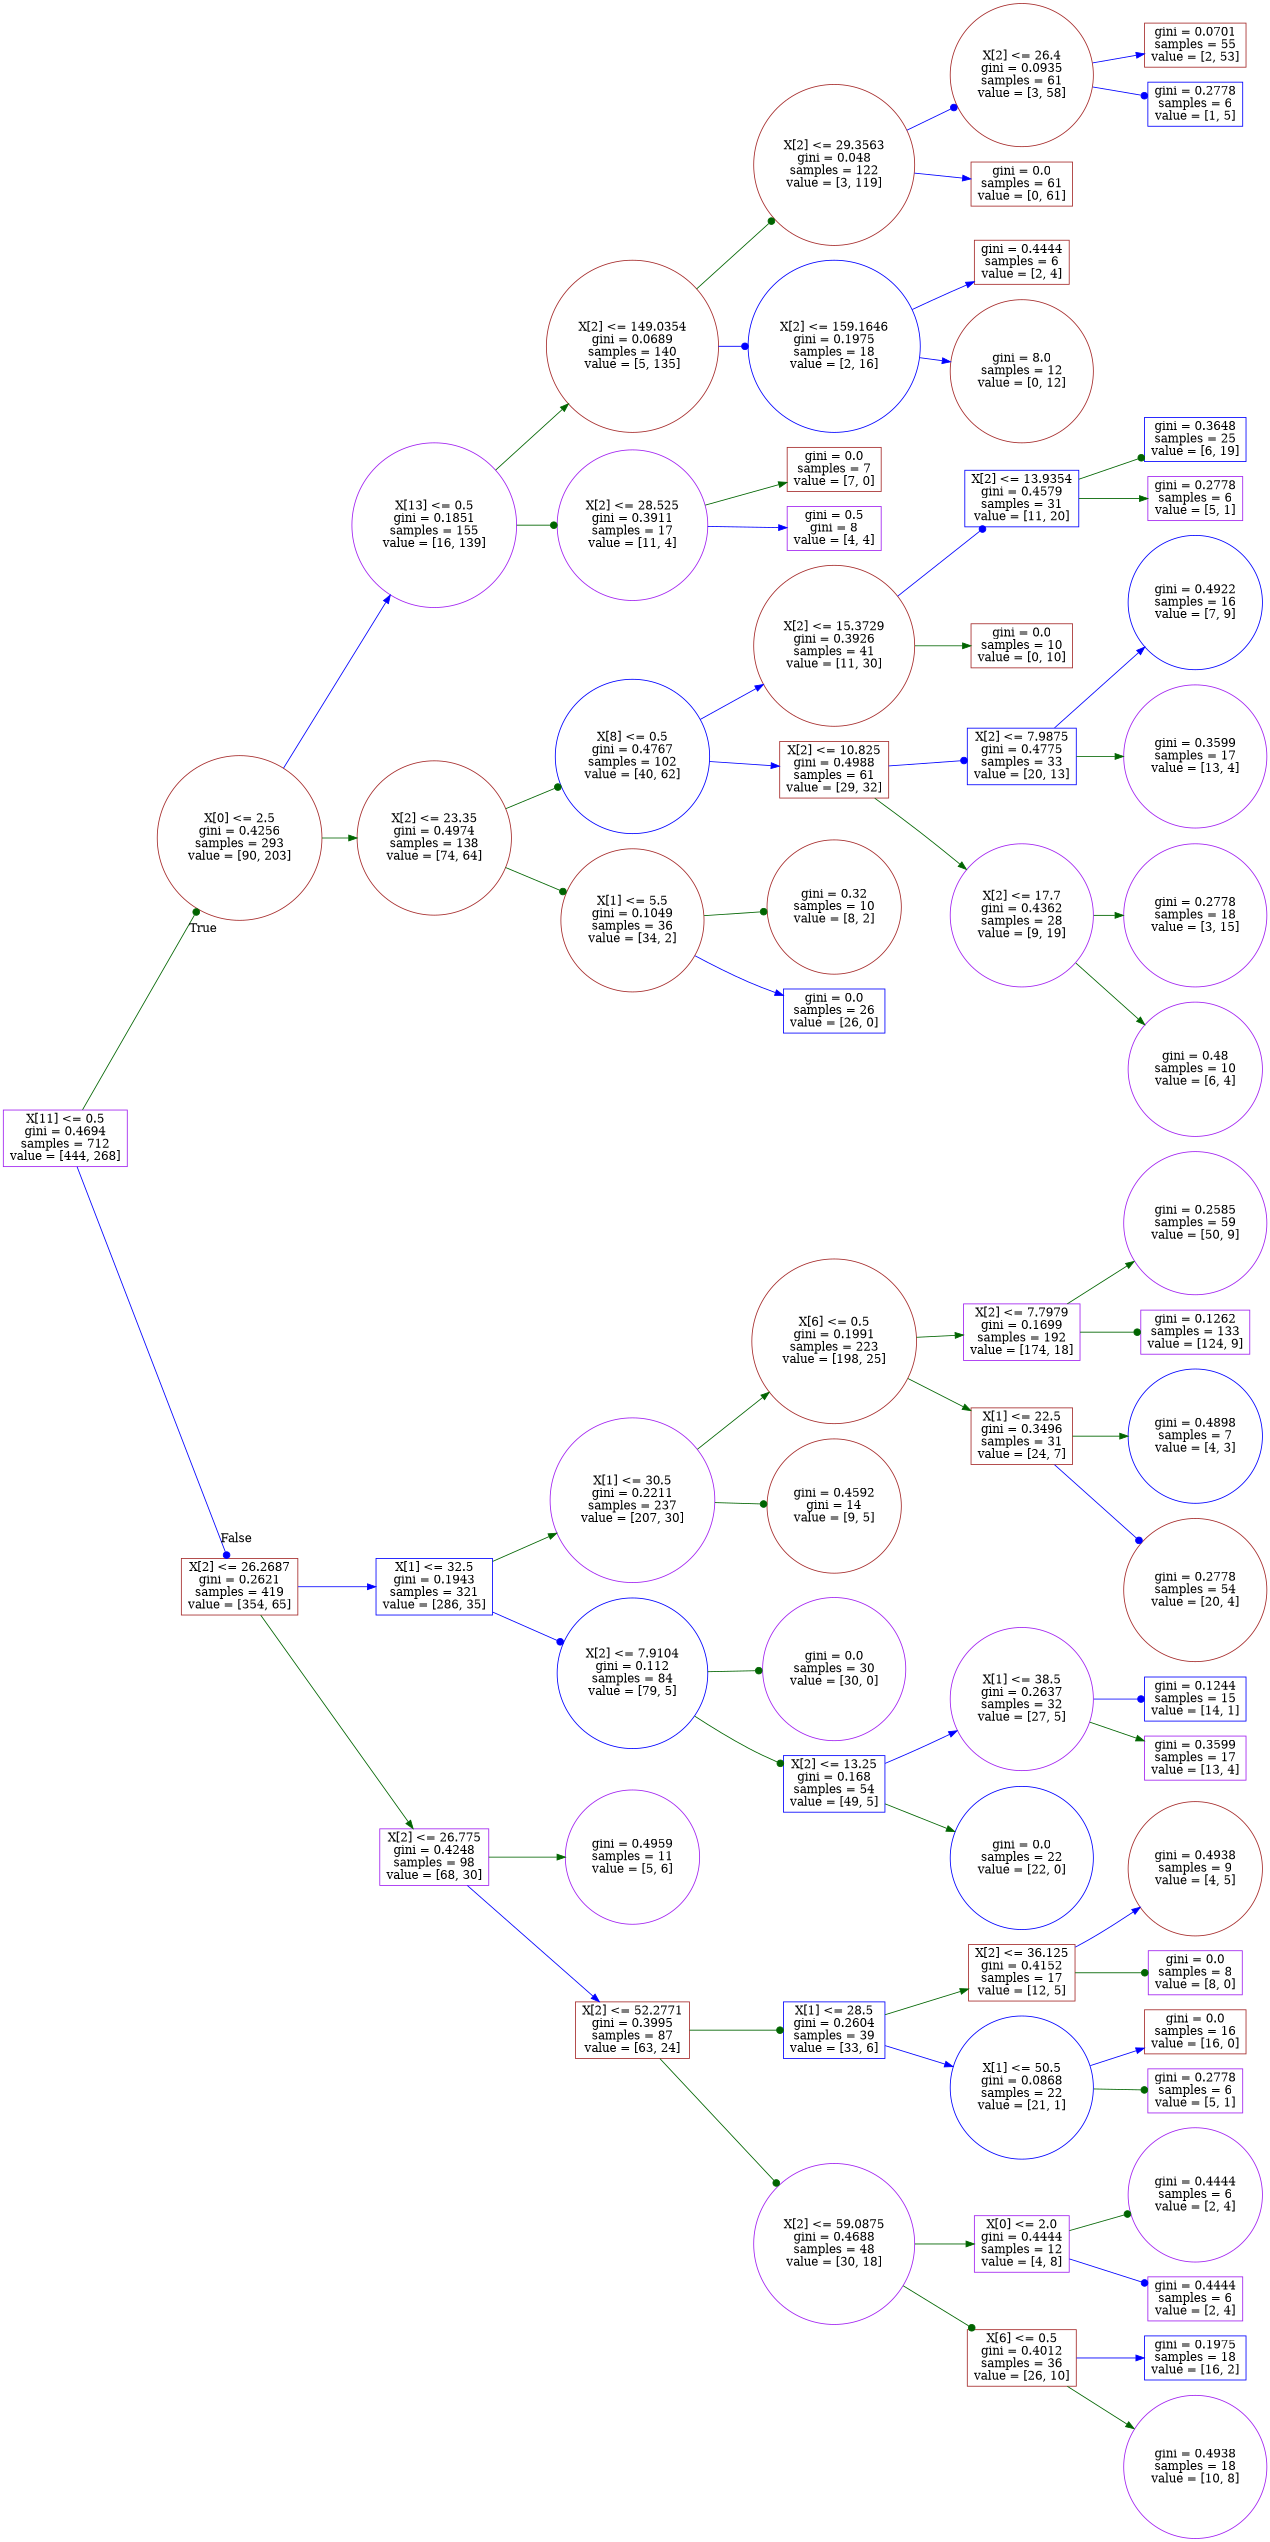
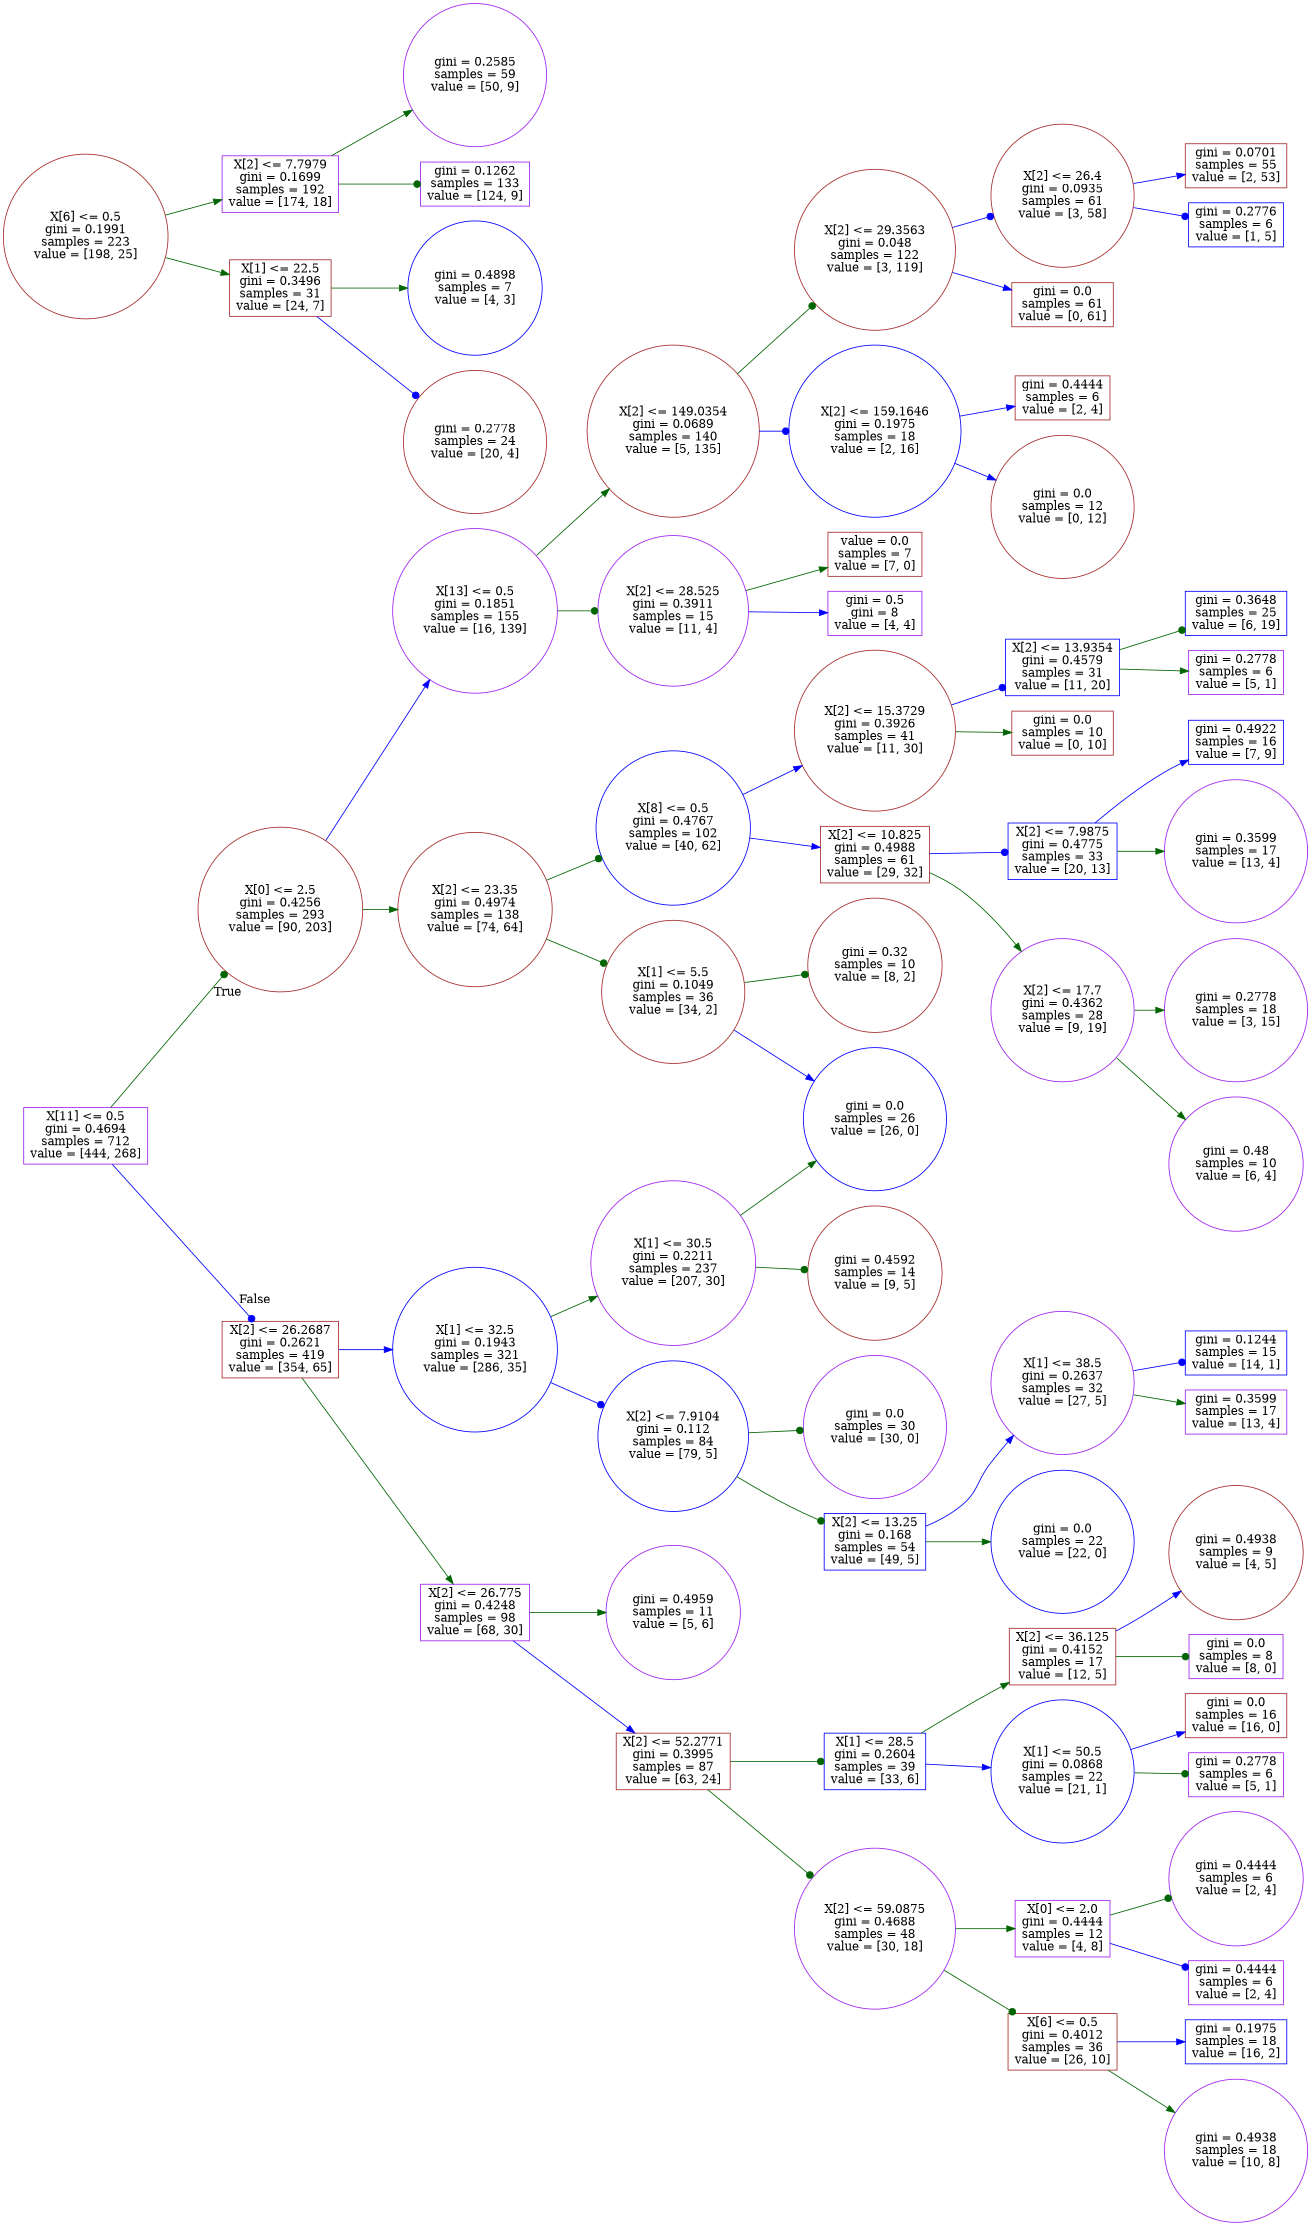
(1195, 104) -> (1236, 225)
(1022, 371) -> (1063, 507)
(834, 469) -> (875, 554)
(632, 525) -> (673, 611)
(1195, 602) -> (1236, 742)
(834, 1011) -> (875, 1119)
(730, 1423) -> (775, 1190)
(834, 1506) -> (875, 1273)
(434, 1587) -> (475, 1350)
(1195, 1590) -> (475, 442)
